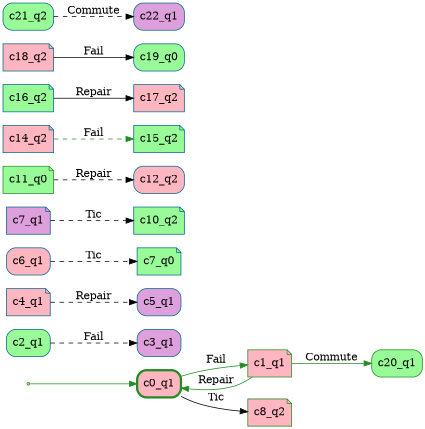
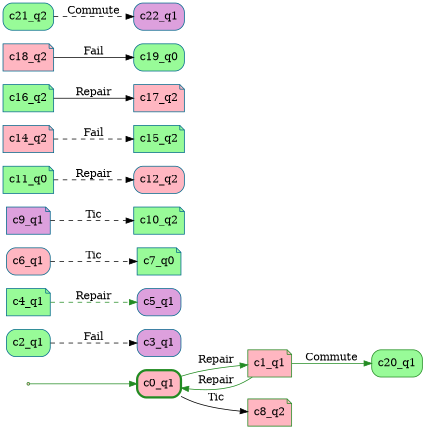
(90, 139) -> (90, 139)
(28, 180) -> (28, 180)
(28, 221) -> (28, 221)
(28, 302) -> (28, 302)
(90, 302) -> (90, 302)
(216, 360) -> (216, 360)
